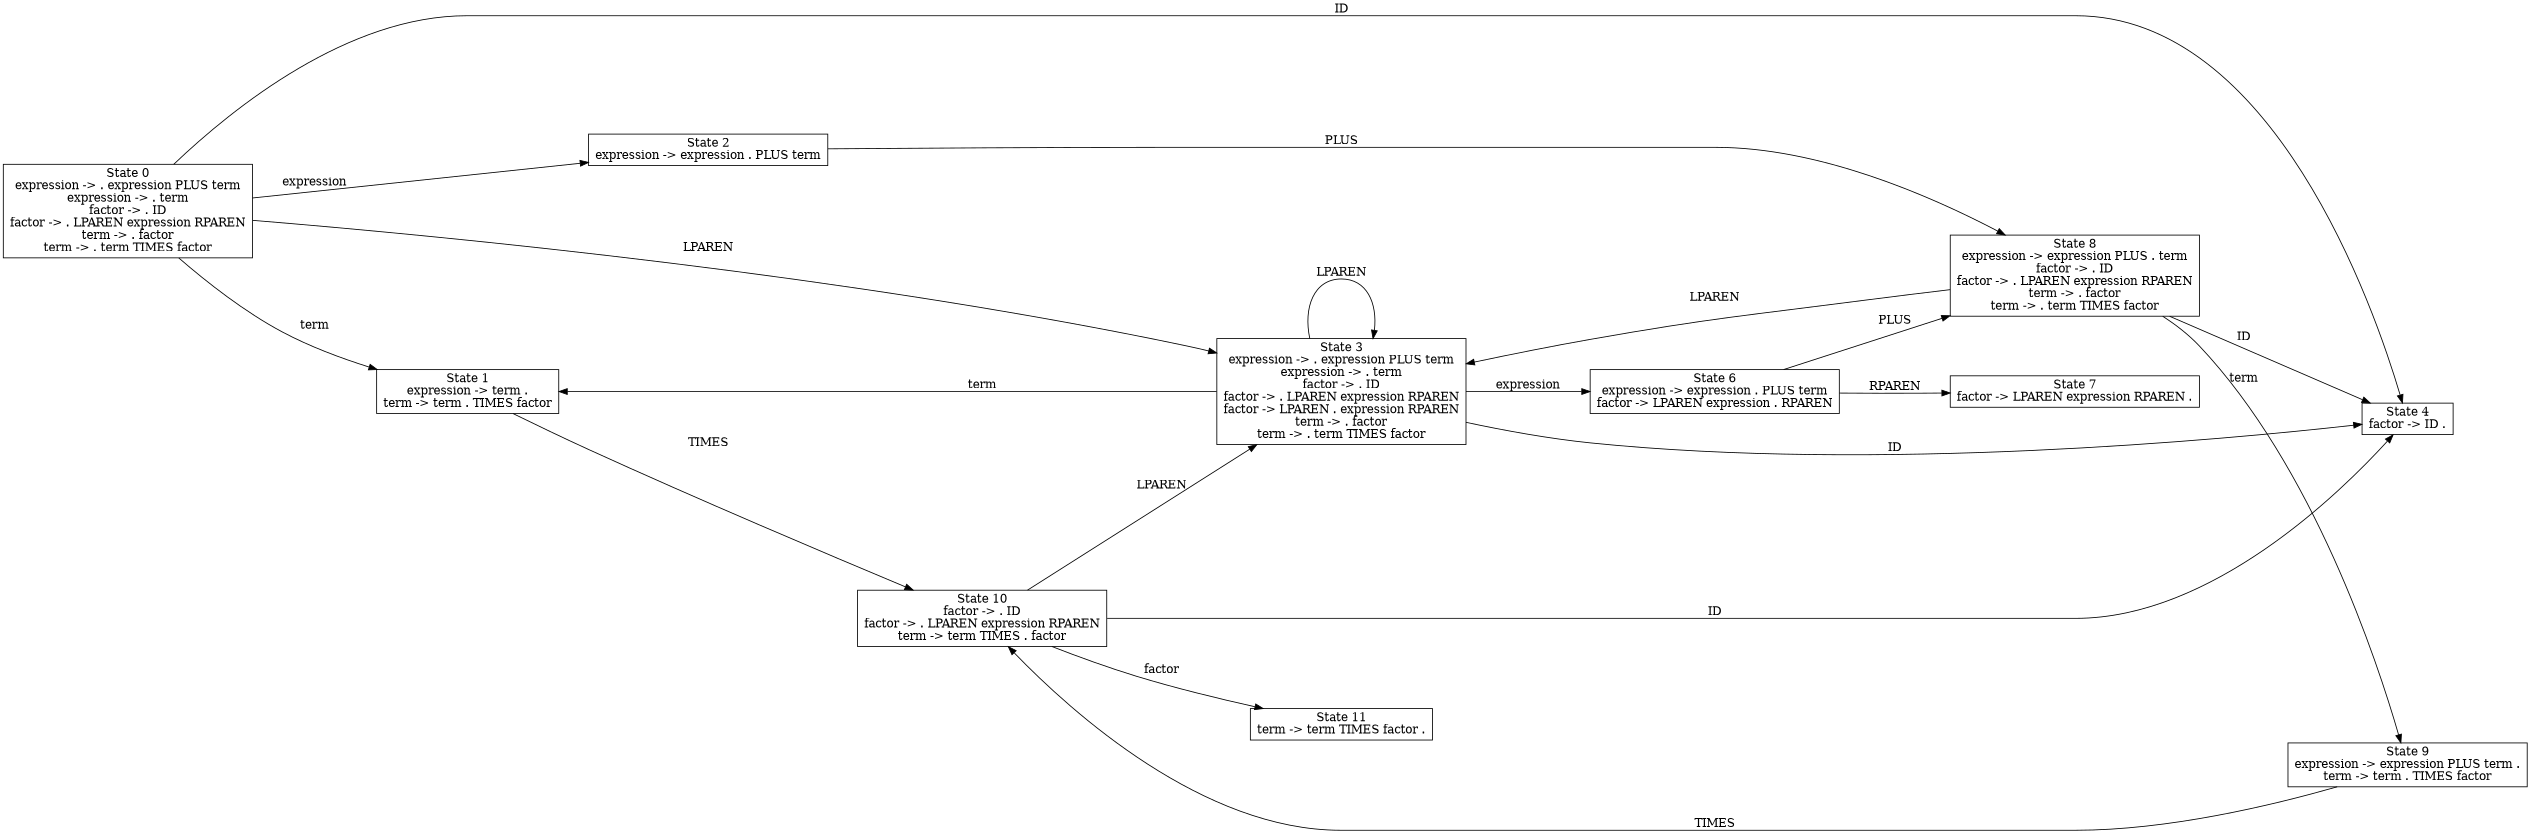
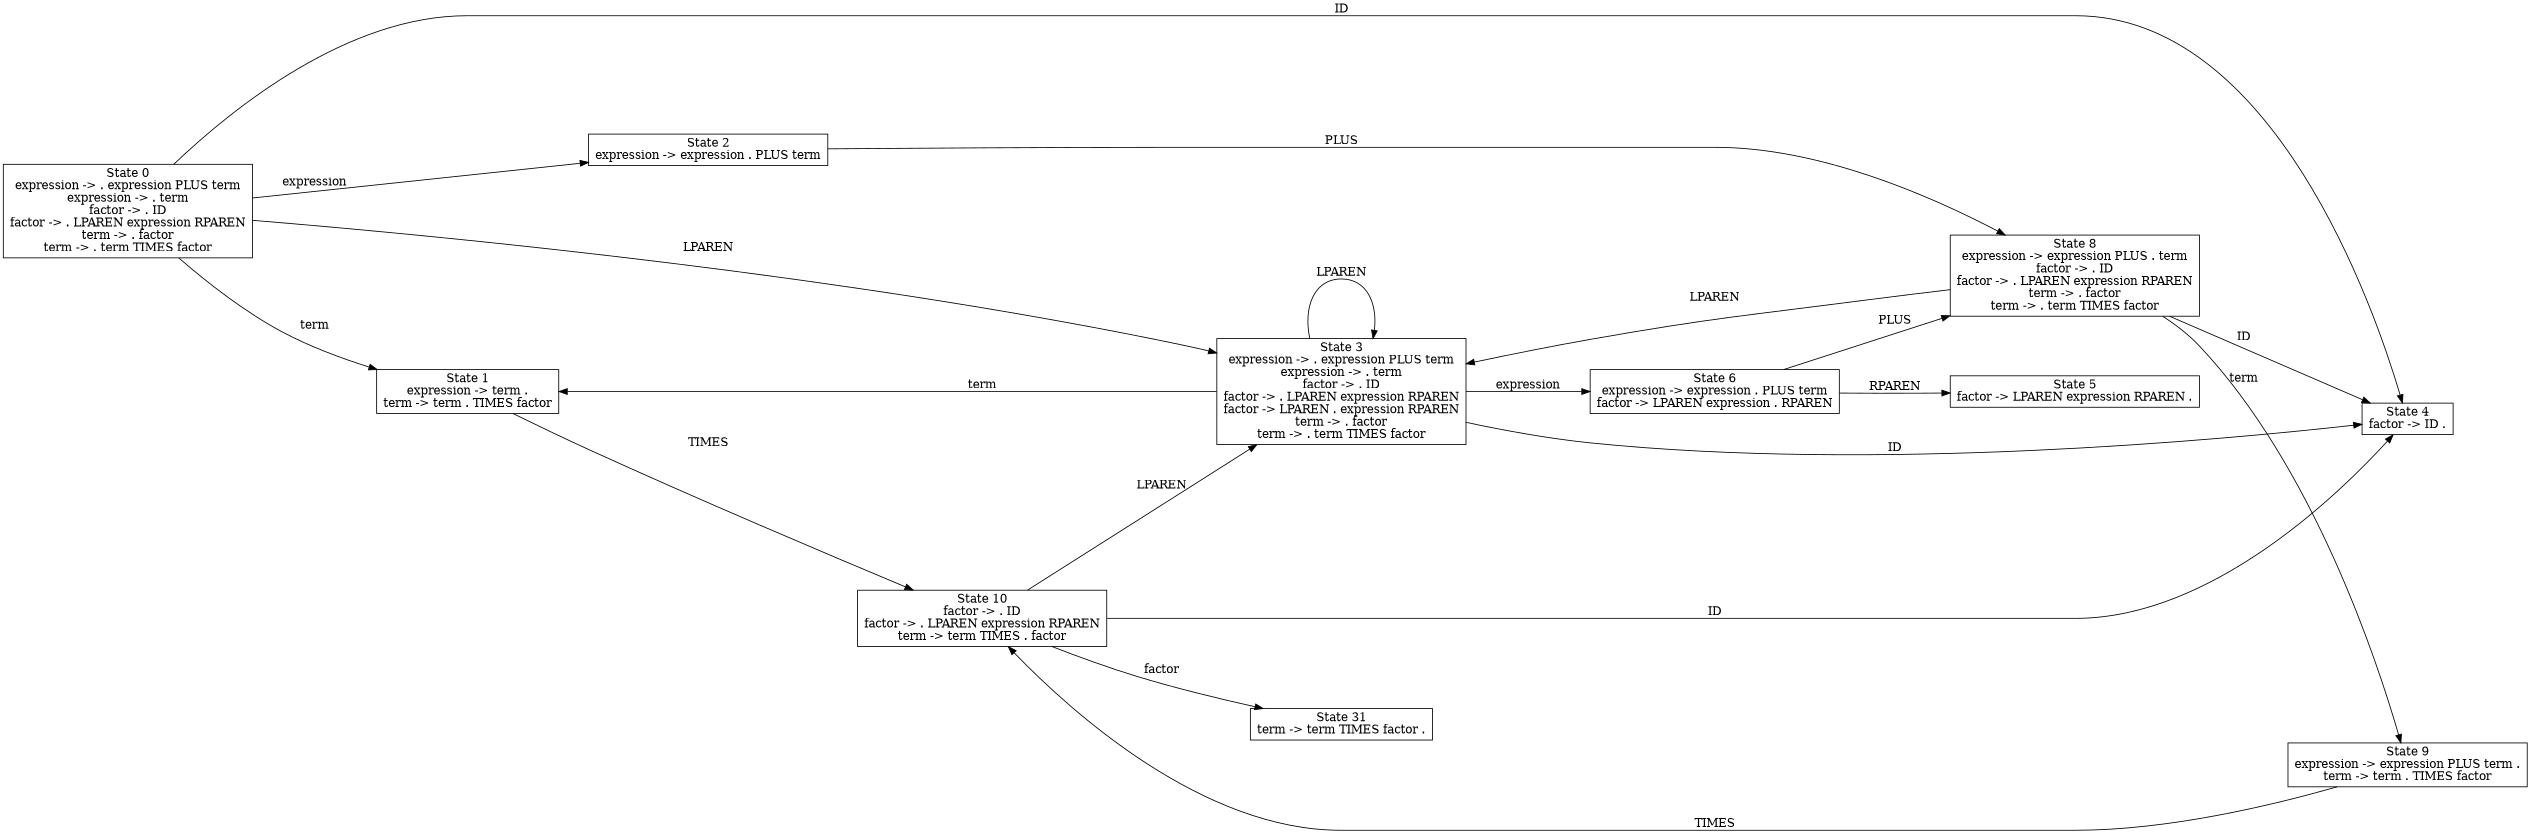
(2075, 392) -> (2075, 392)
(1341, 724) -> (1341, 724)
